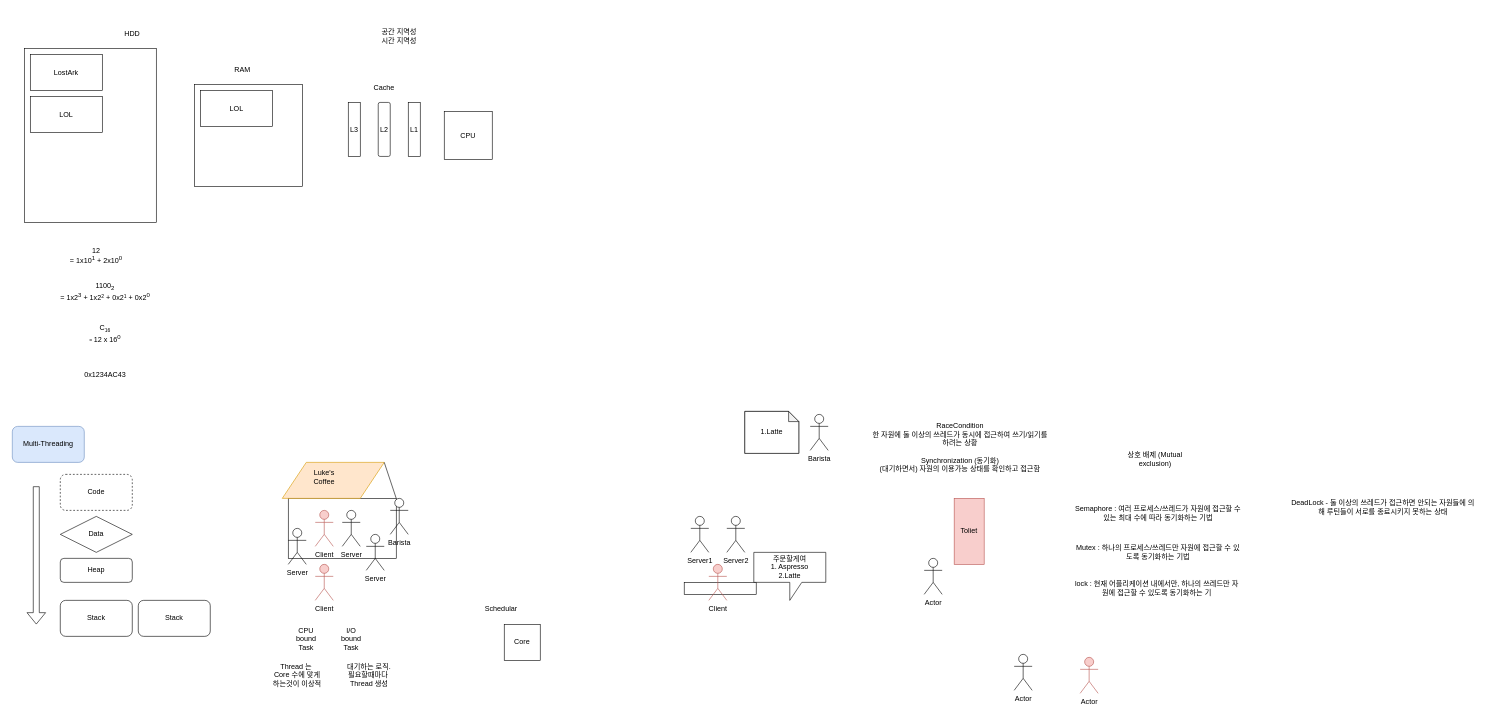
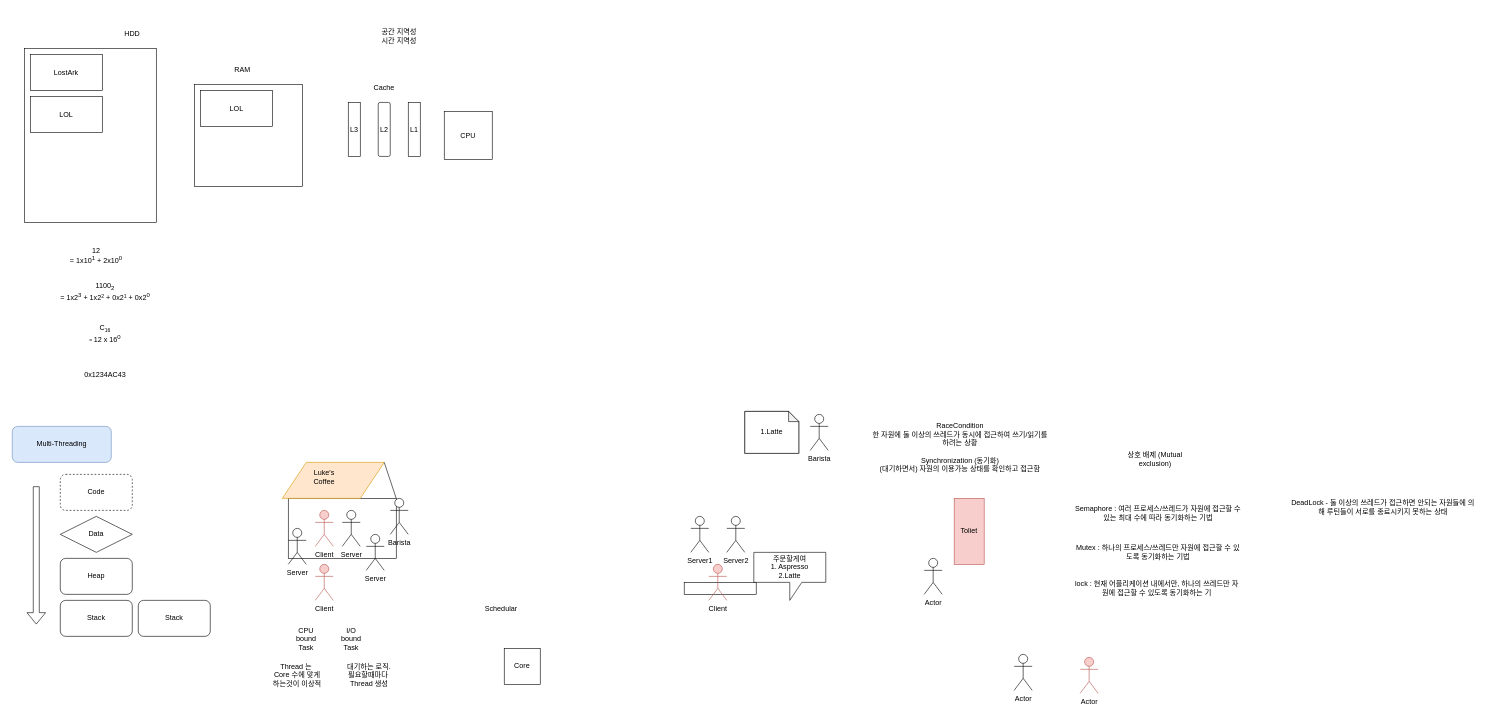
(48, 444) -> (62, 444)
(96, 570) -> (96, 576)
(522, 642) -> (522, 666)
